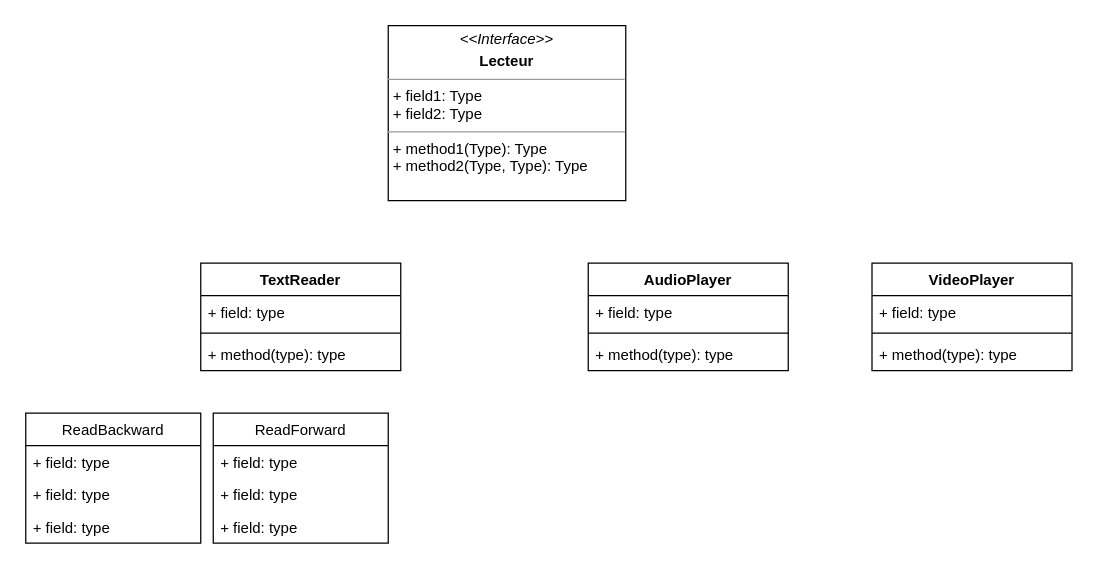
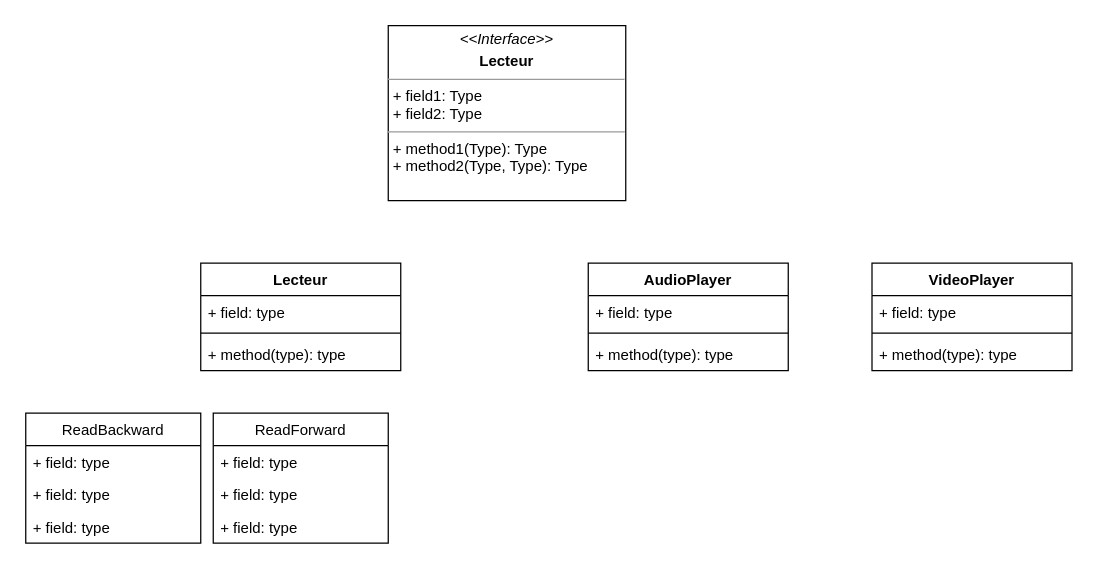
(300, 280) -> (300, 280)
